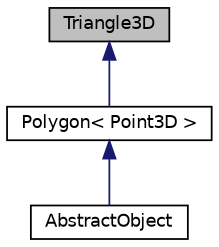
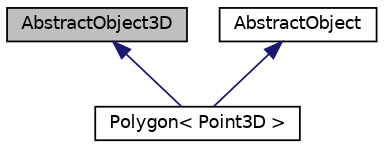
(109, 25) -> (97, 25)
(109, 182) -> (241, 80)
